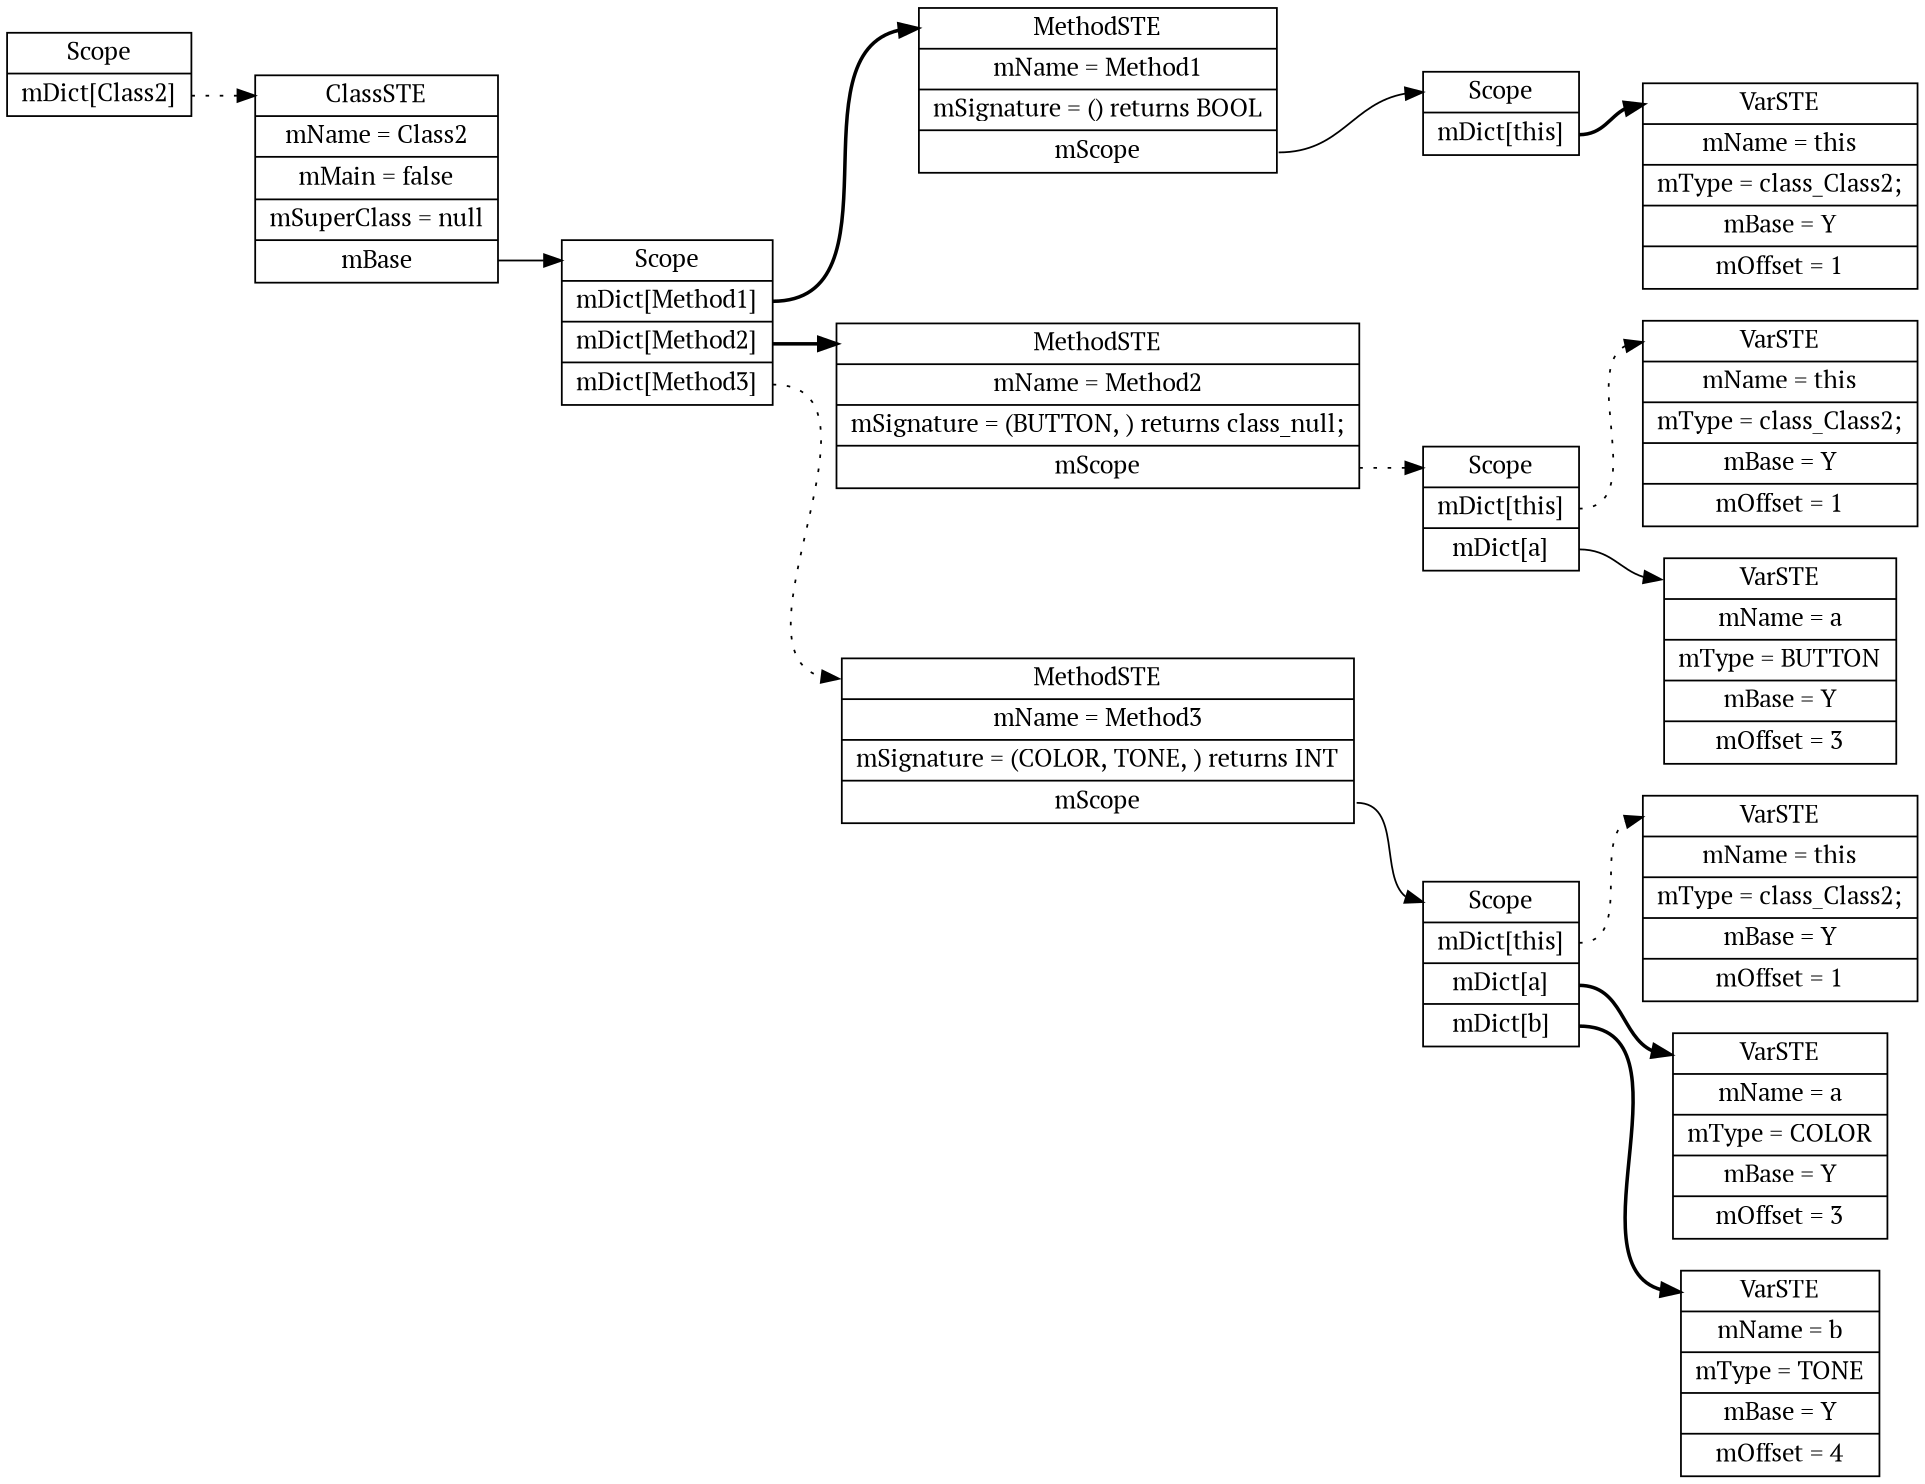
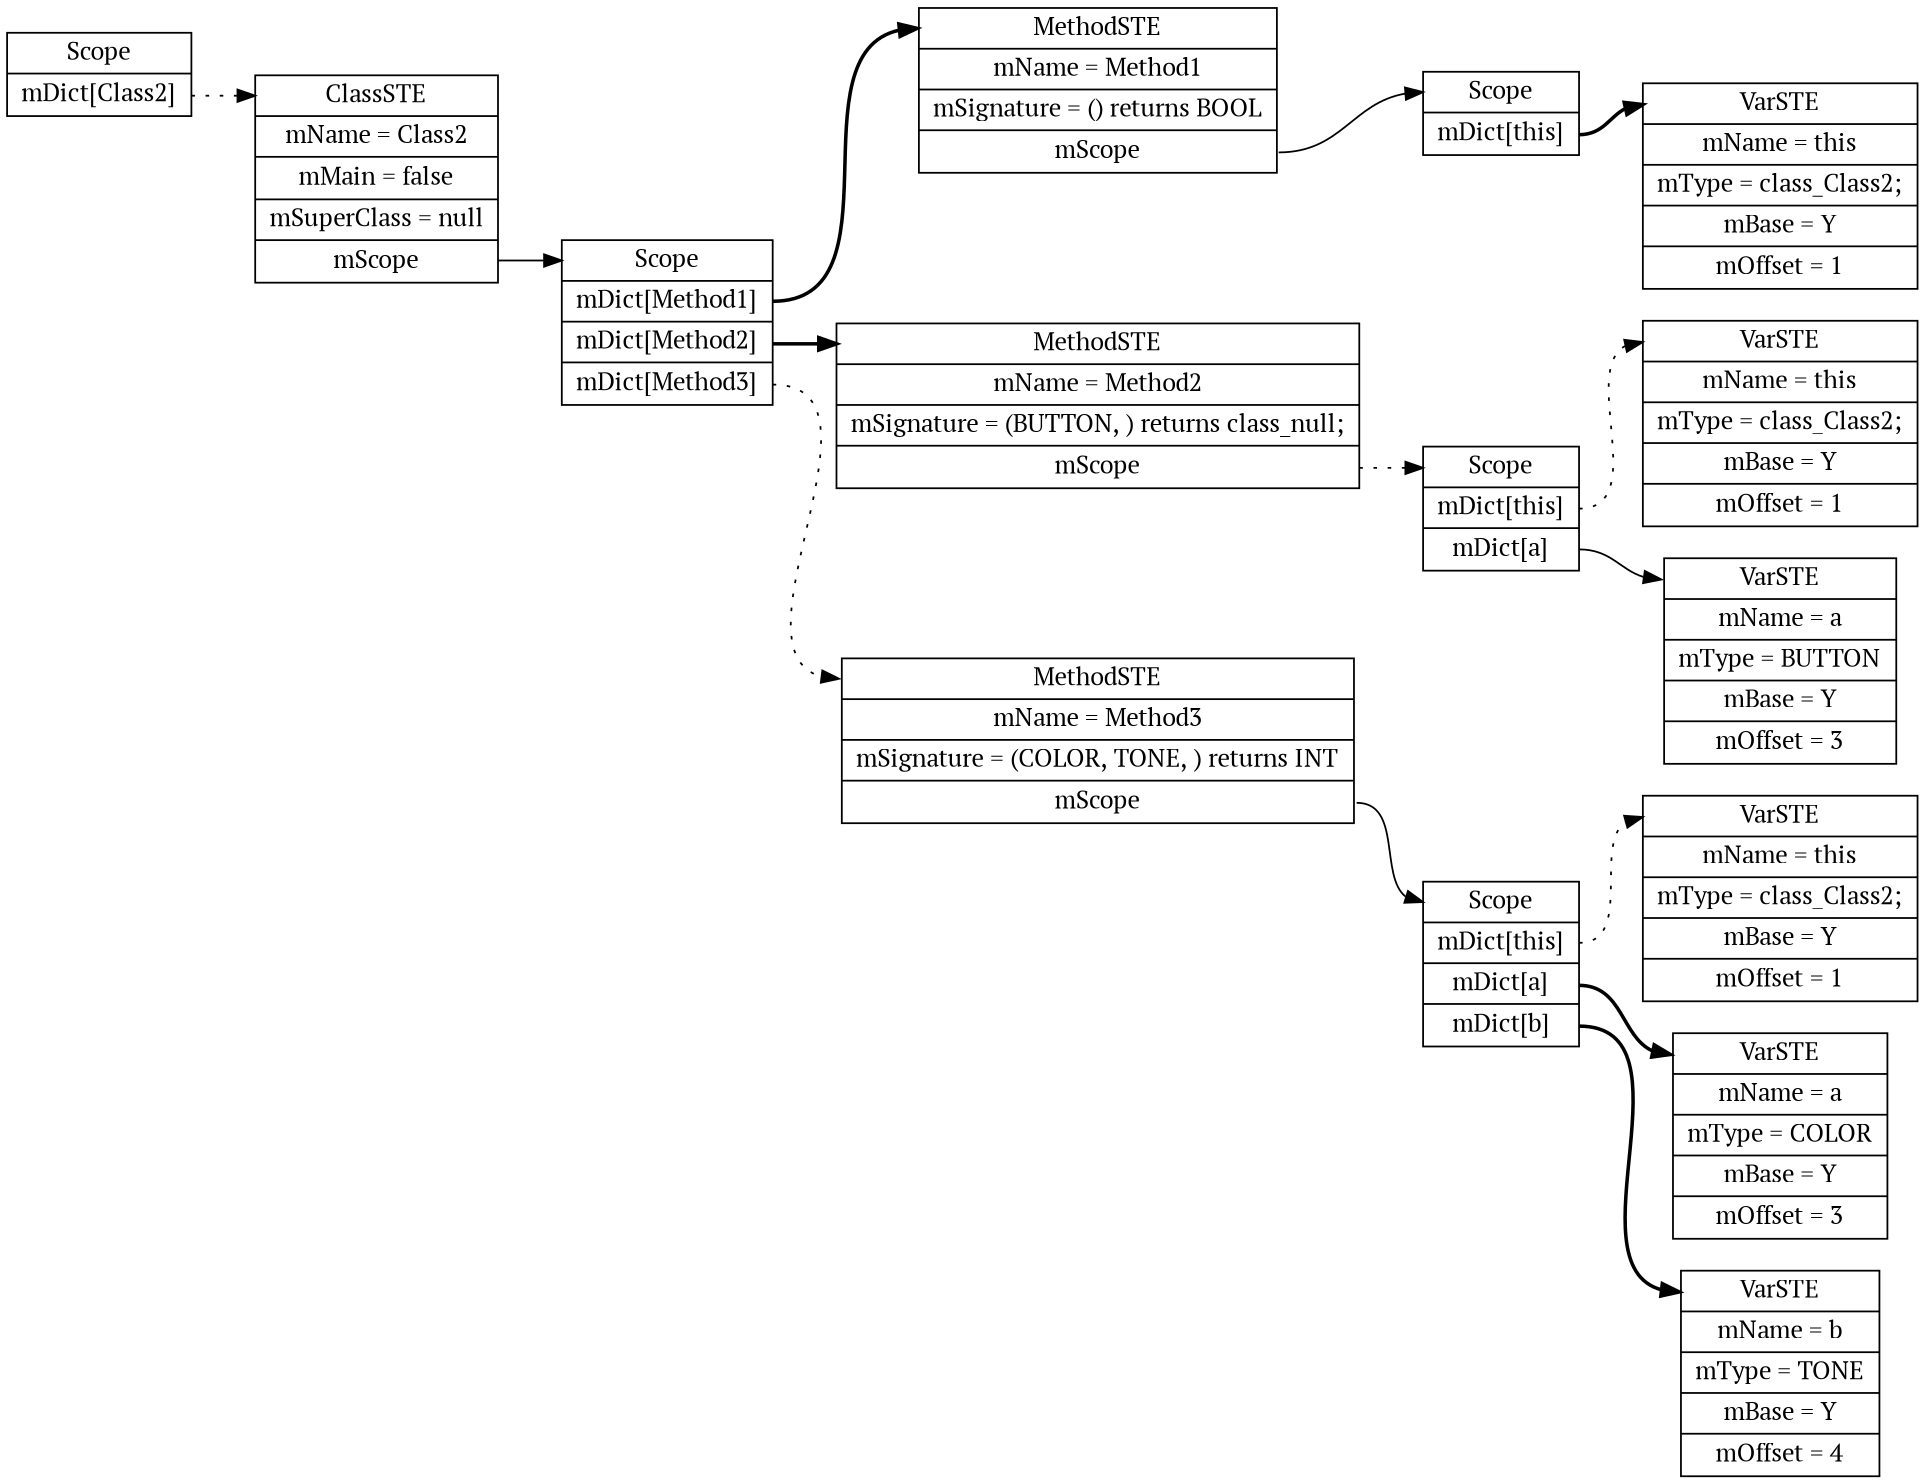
(377, 261) -> (377, 261)
